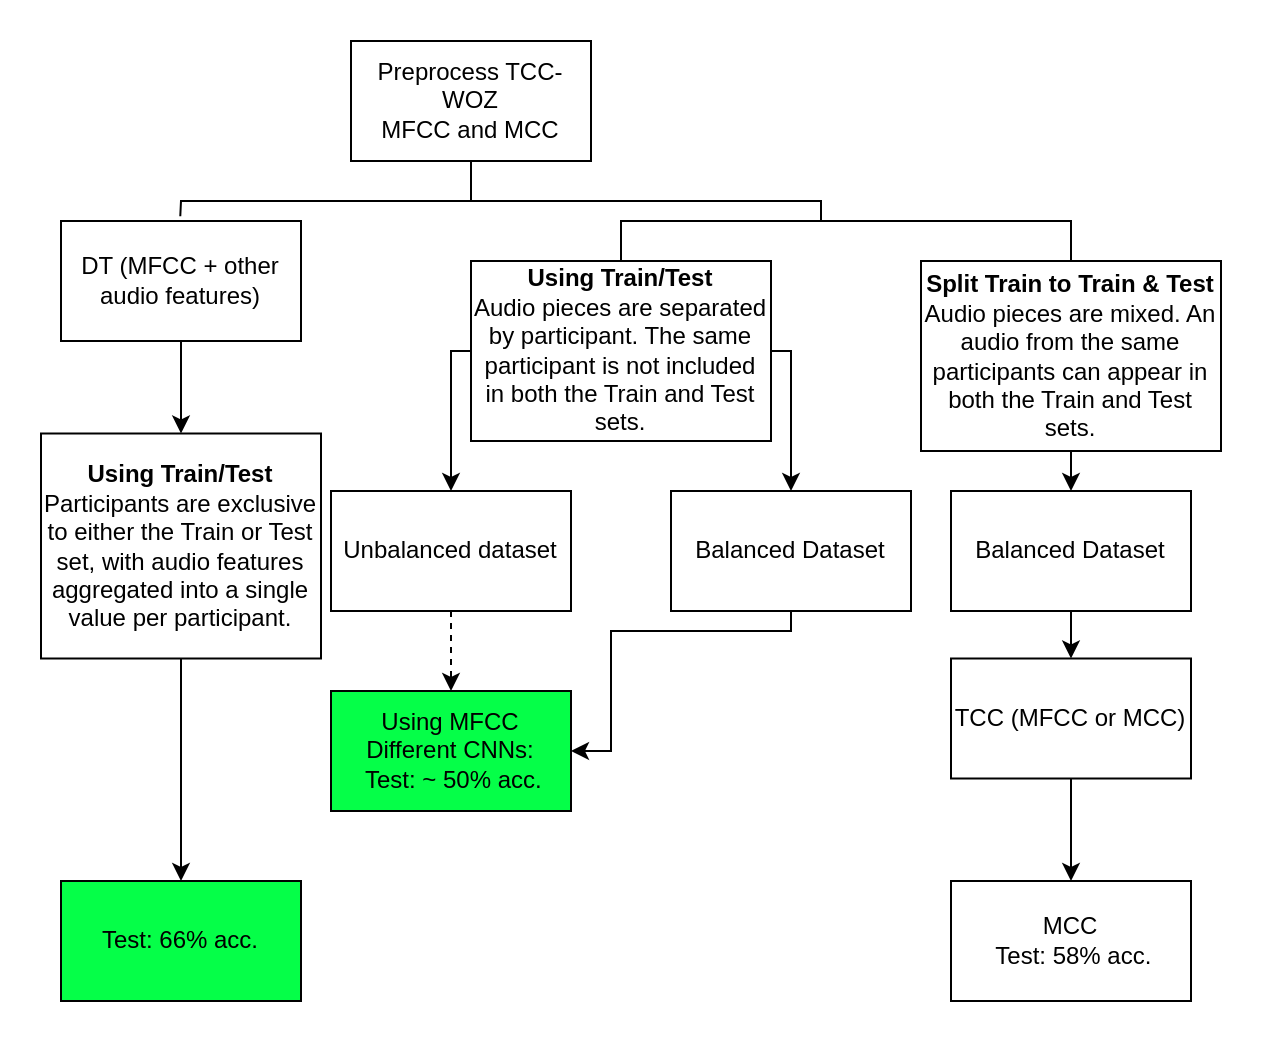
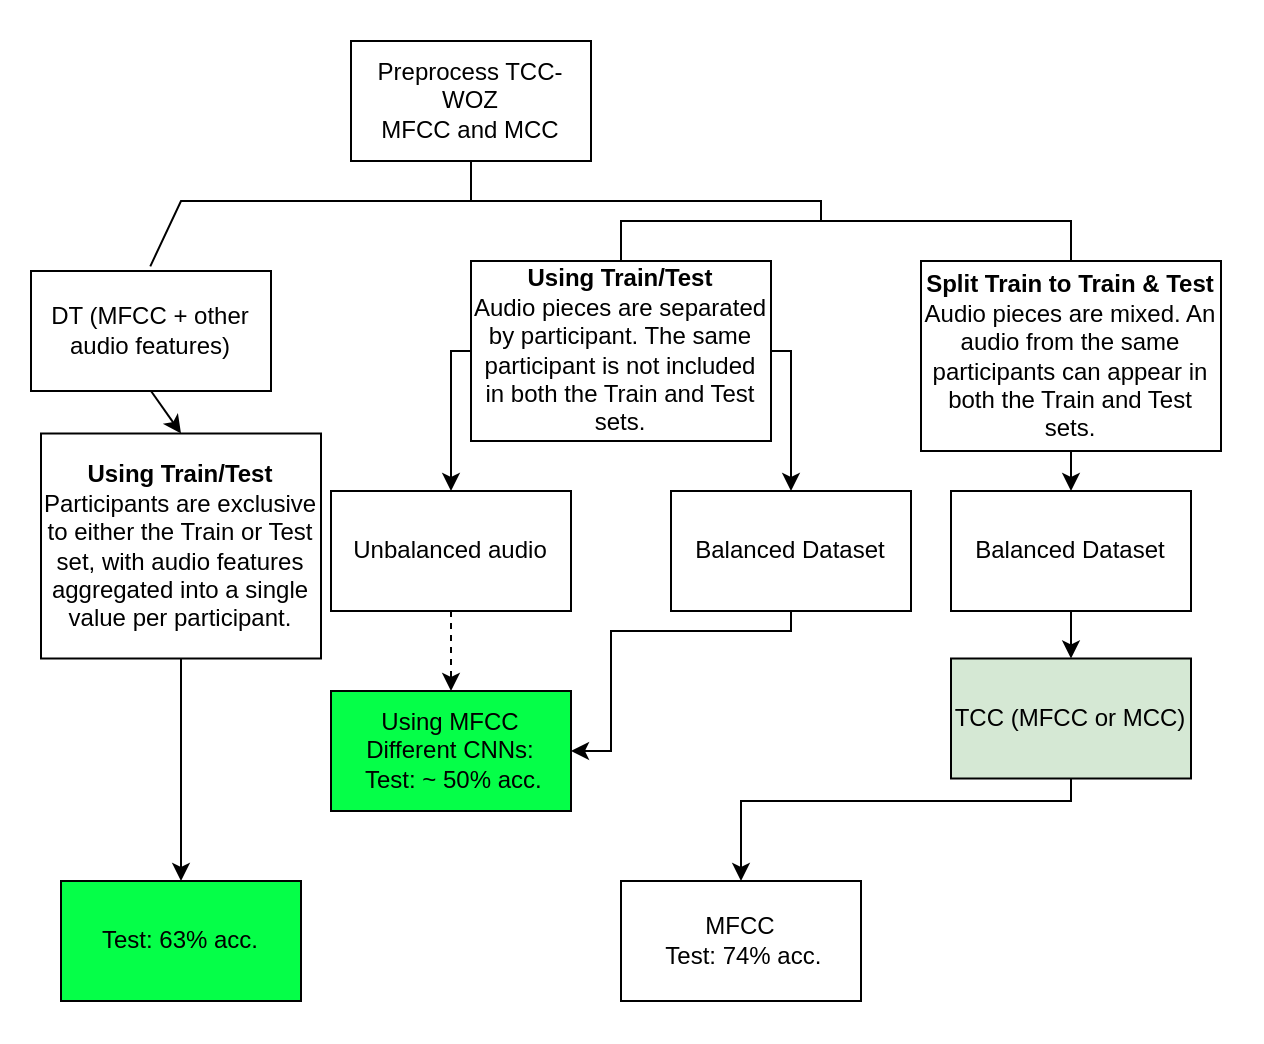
(181, 281) -> (151, 331)
(451, 551) -> (451, 551)
(1071, 719) -> (1071, 719)
none -> (871, 801)
(1071, 836) -> none
(181, 941) -> (181, 941)
none -> (741, 941)
(1071, 941) -> none
